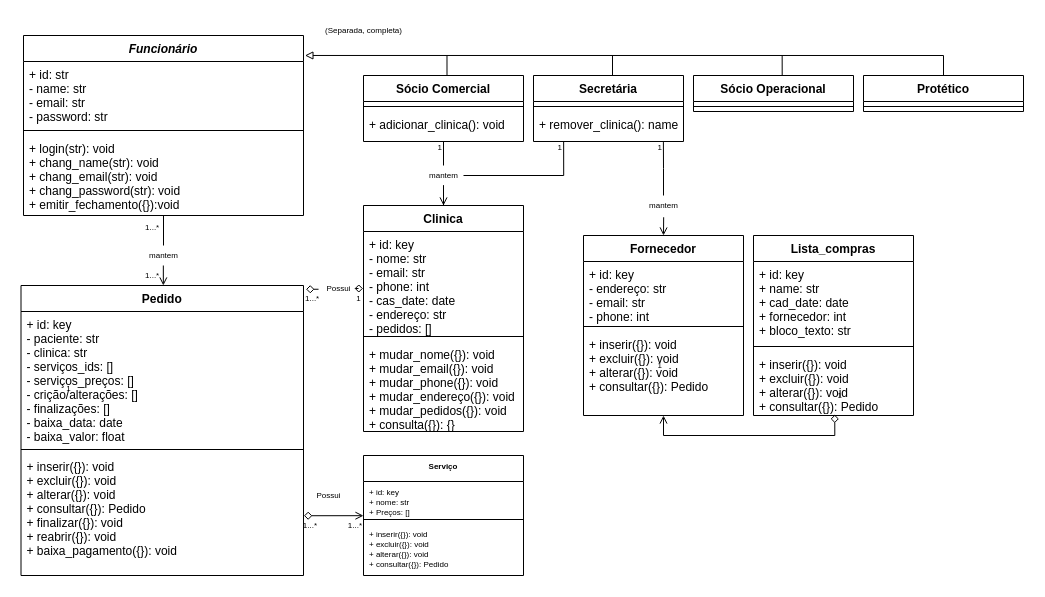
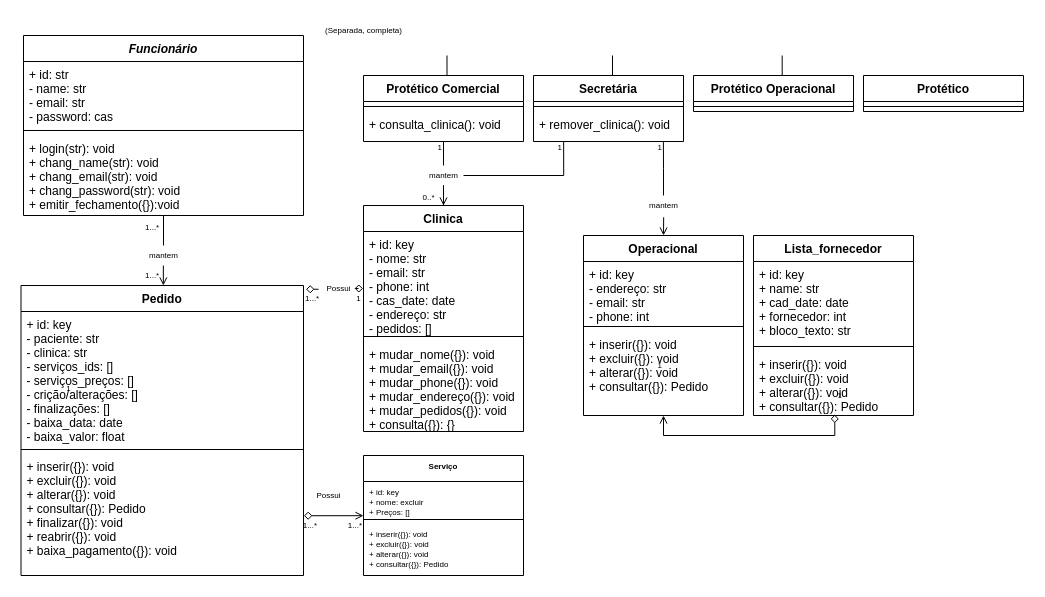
(638, 55) -> none
(53, 75) -> (53, 75)
(443, 89) -> (443, 89)
(773, 89) -> (773, 89)
(446, 125) -> (444, 125)
(614, 125) -> (612, 125)
none -> (429, 196)
(663, 249) -> (663, 249)
(833, 249) -> (833, 249)
(385, 492) -> (385, 492)
